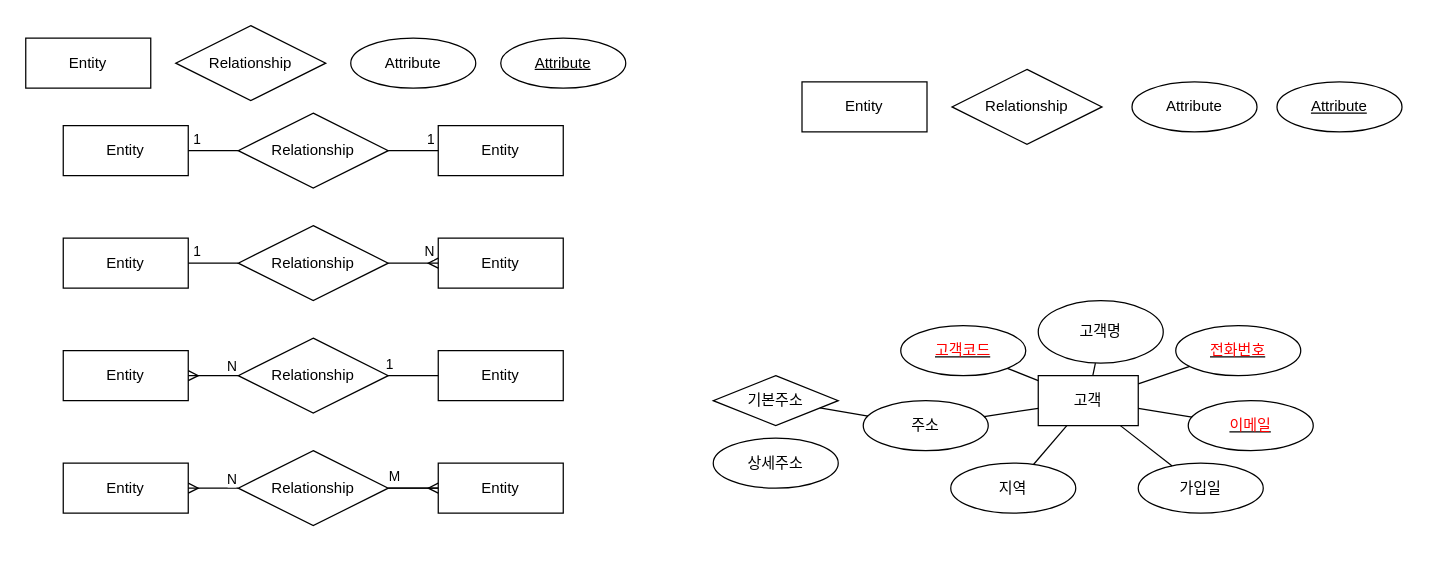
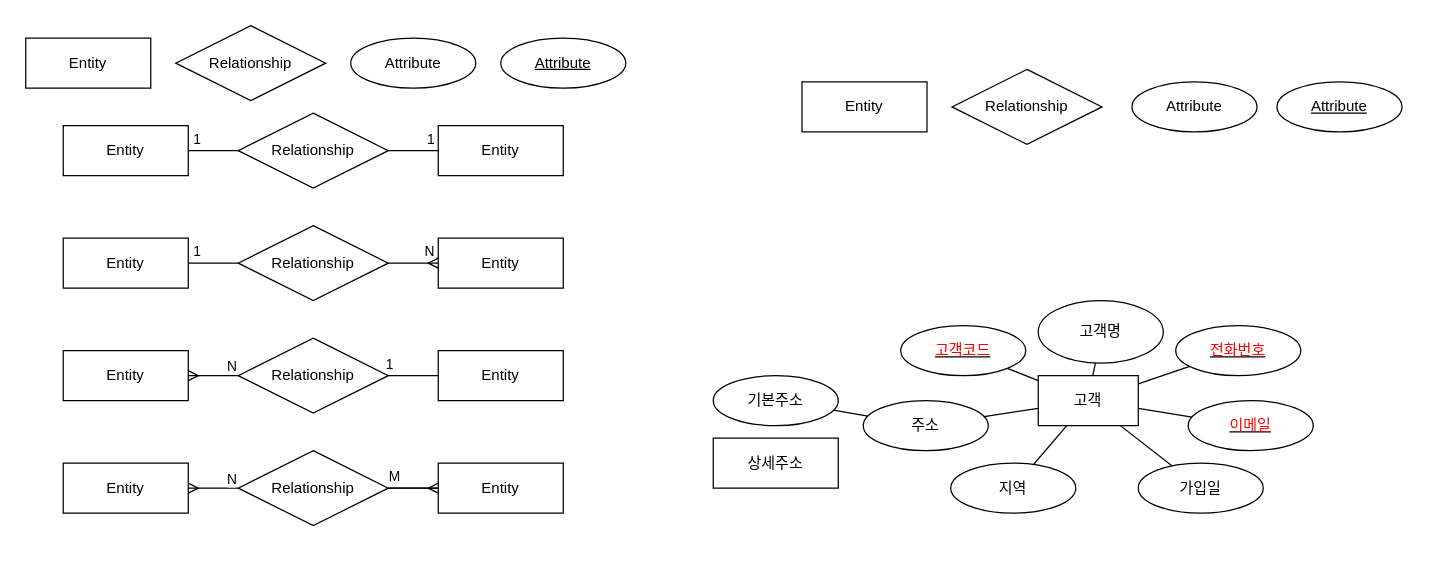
(776, 401) -> (776, 401)
(776, 463) -> (776, 463)
